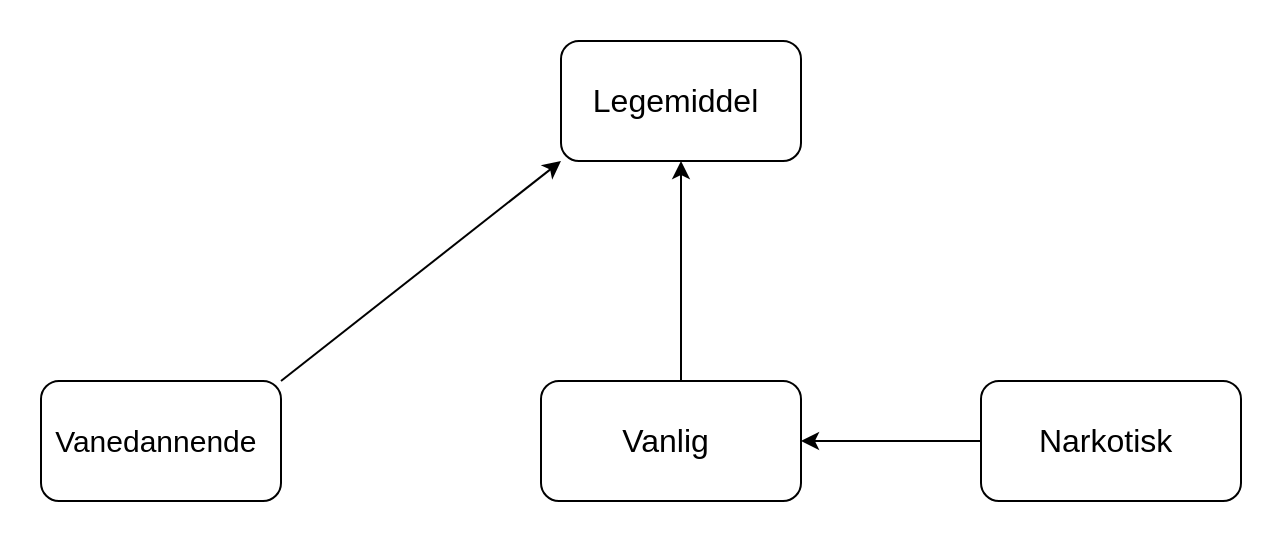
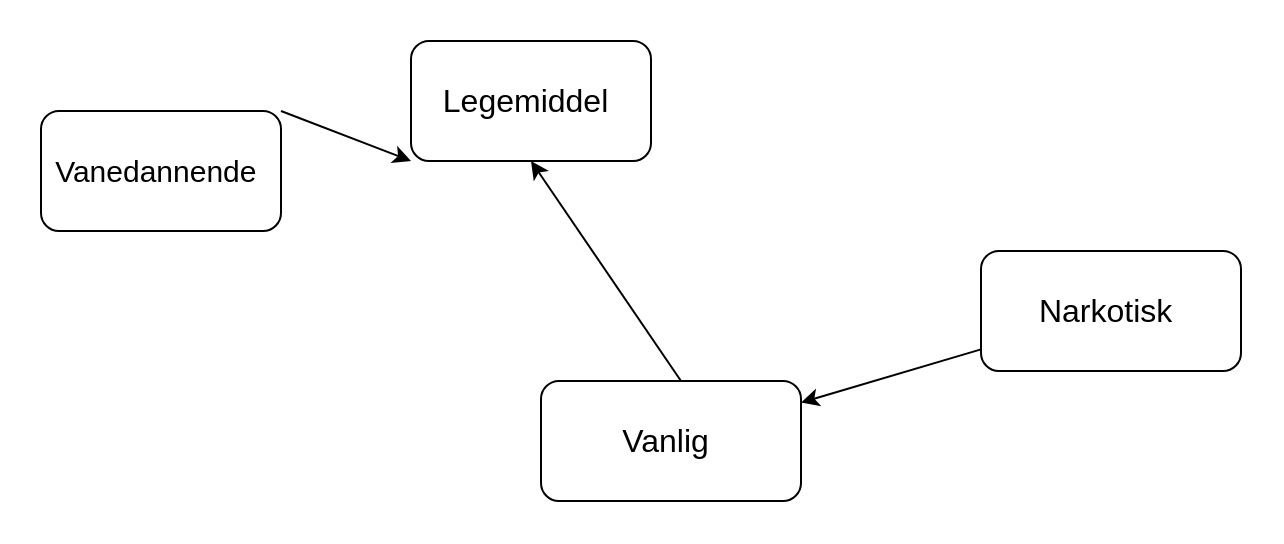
(681, 101) -> (531, 101)
(161, 441) -> (161, 171)
(1111, 441) -> (1111, 311)
